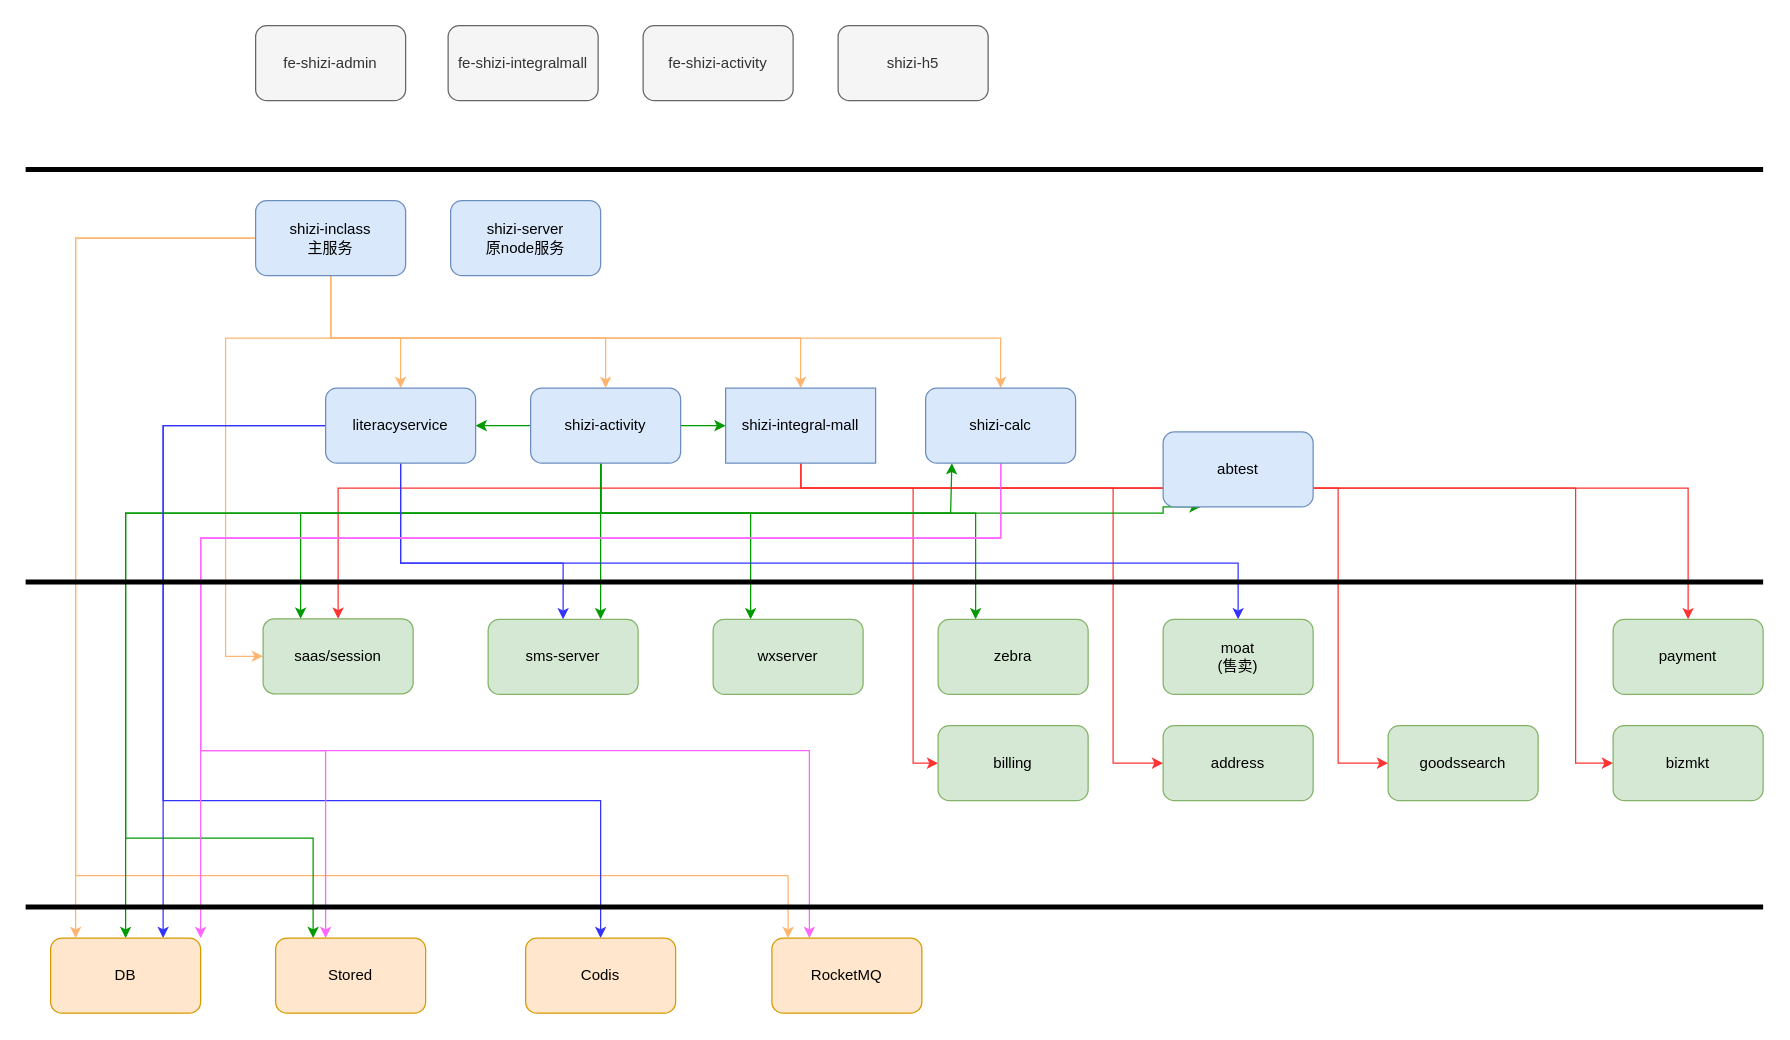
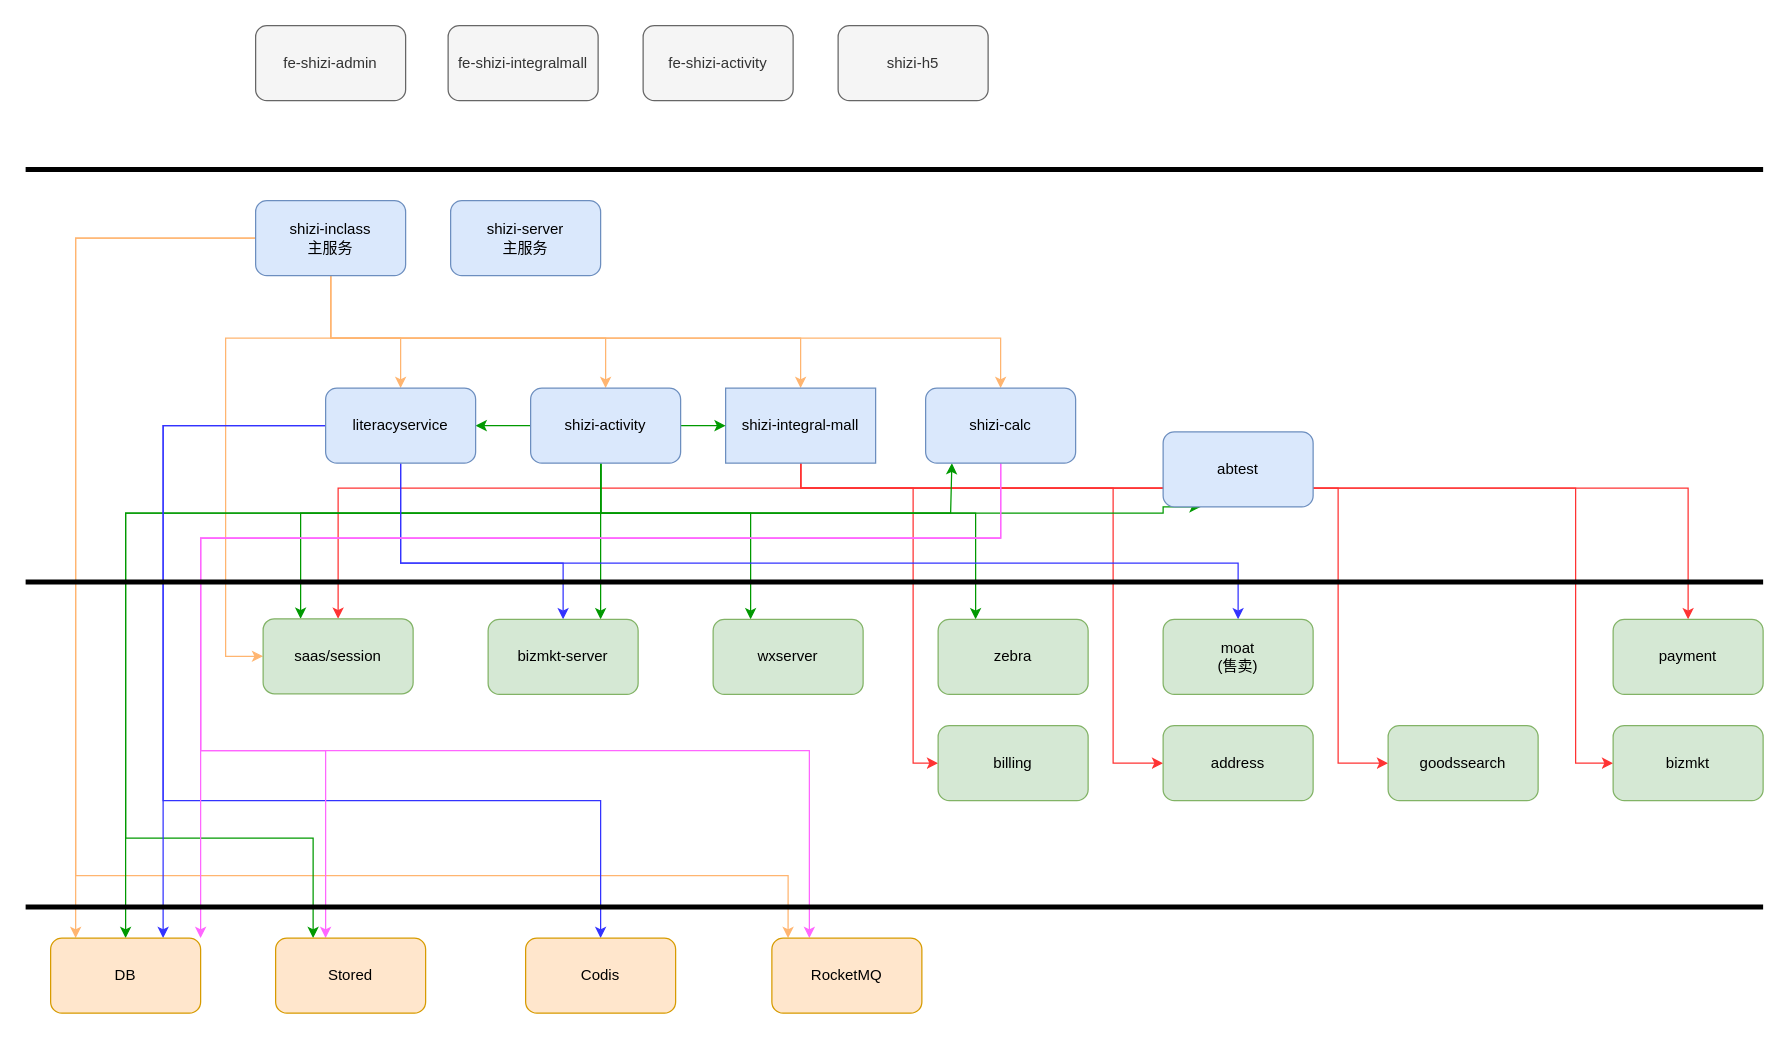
(526, 238) -> (526, 238)
(563, 657) -> (563, 657)
